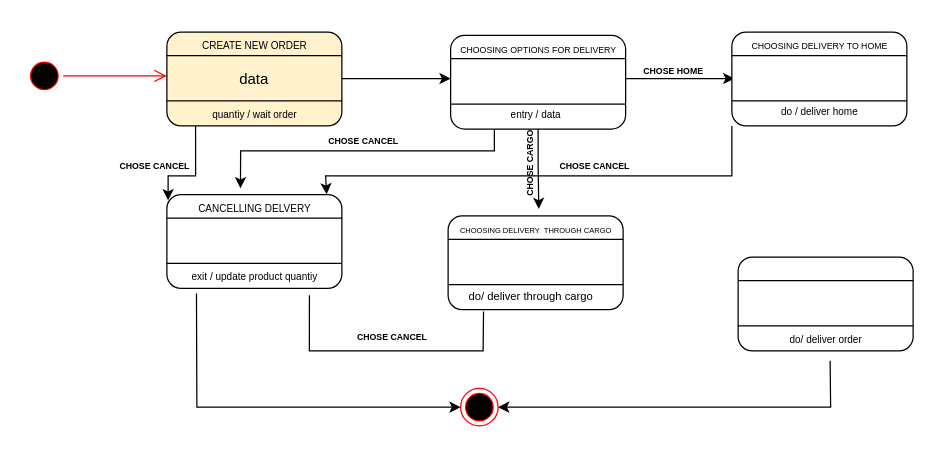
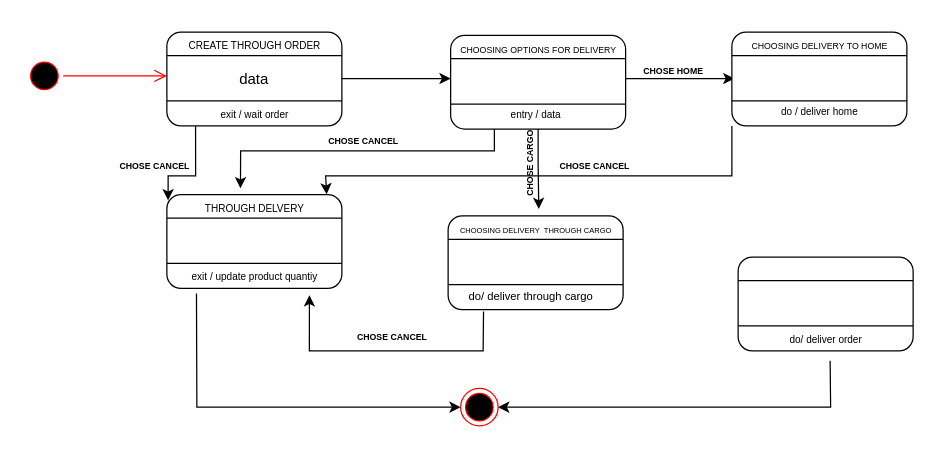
(255, 44) -> (255, 44)
(254, 79) -> (254, 79)
(255, 113) -> (255, 113)
(255, 207) -> (255, 207)
(309, 301) -> (309, 305)
